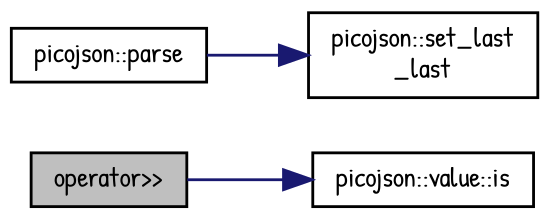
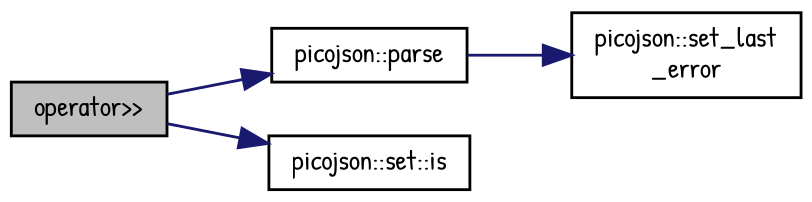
(423, 55) -> (686, 55)
none -> (205, 87)
(423, 180) -> (369, 163)
